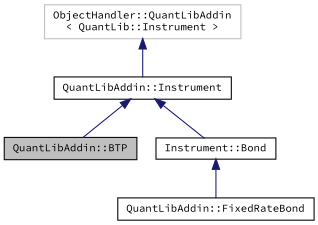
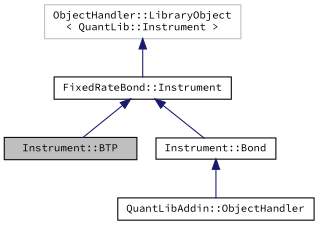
(143, 22) -> (143, 22)
(143, 88) -> (143, 88)
(71, 149) -> (71, 149)
(216, 209) -> (216, 209)
